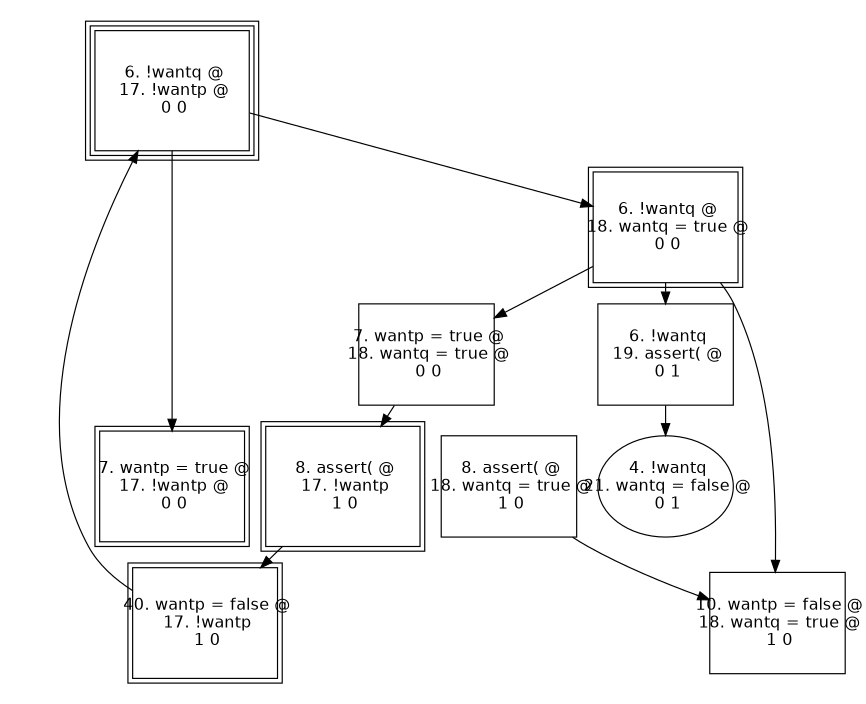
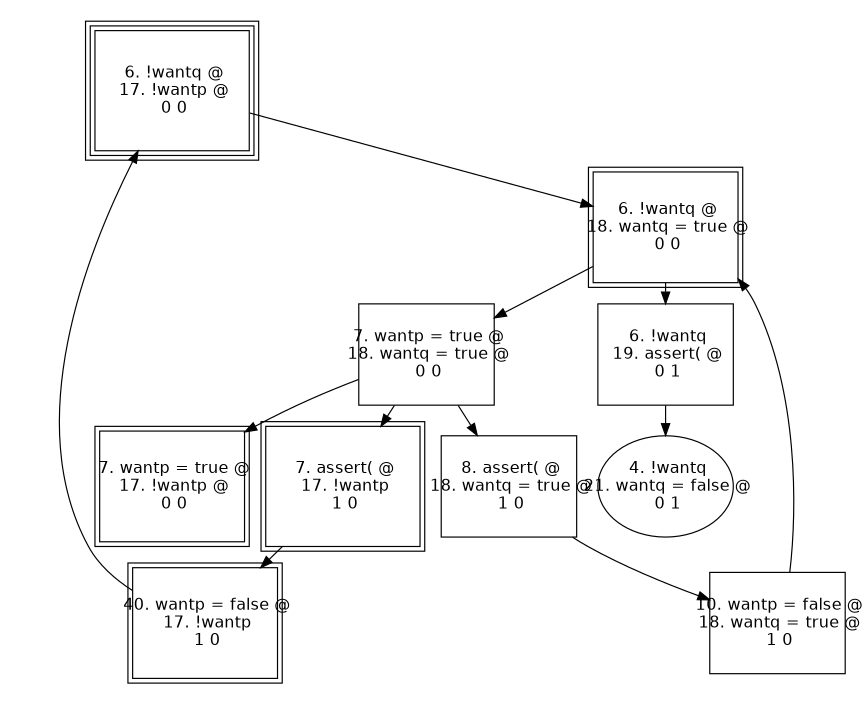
(172, 285) -> (306, 401)
none -> (464, 415)
(767, 417) -> (789, 426)
(343, 486) -> (343, 486)
